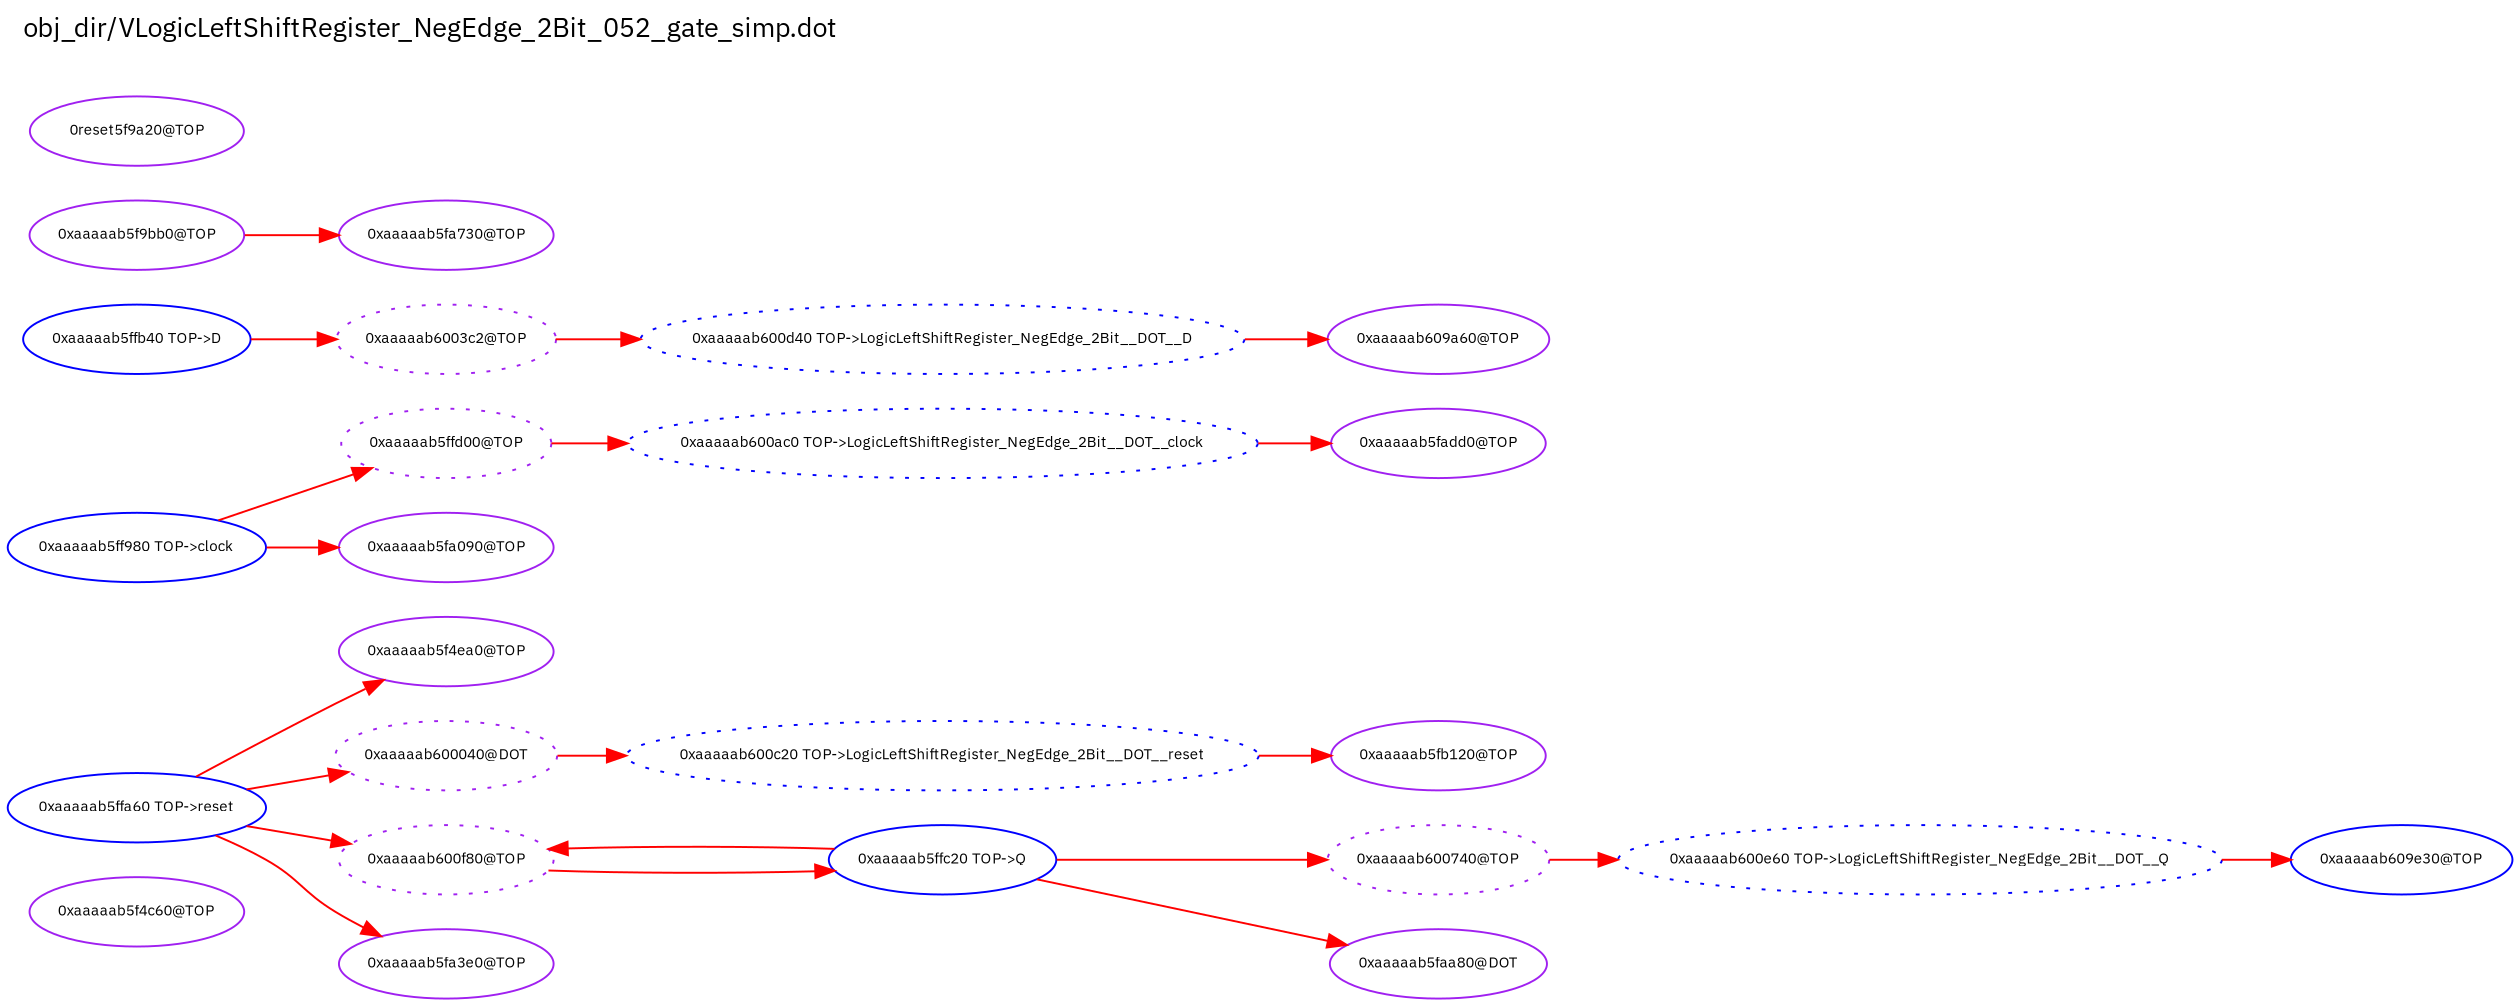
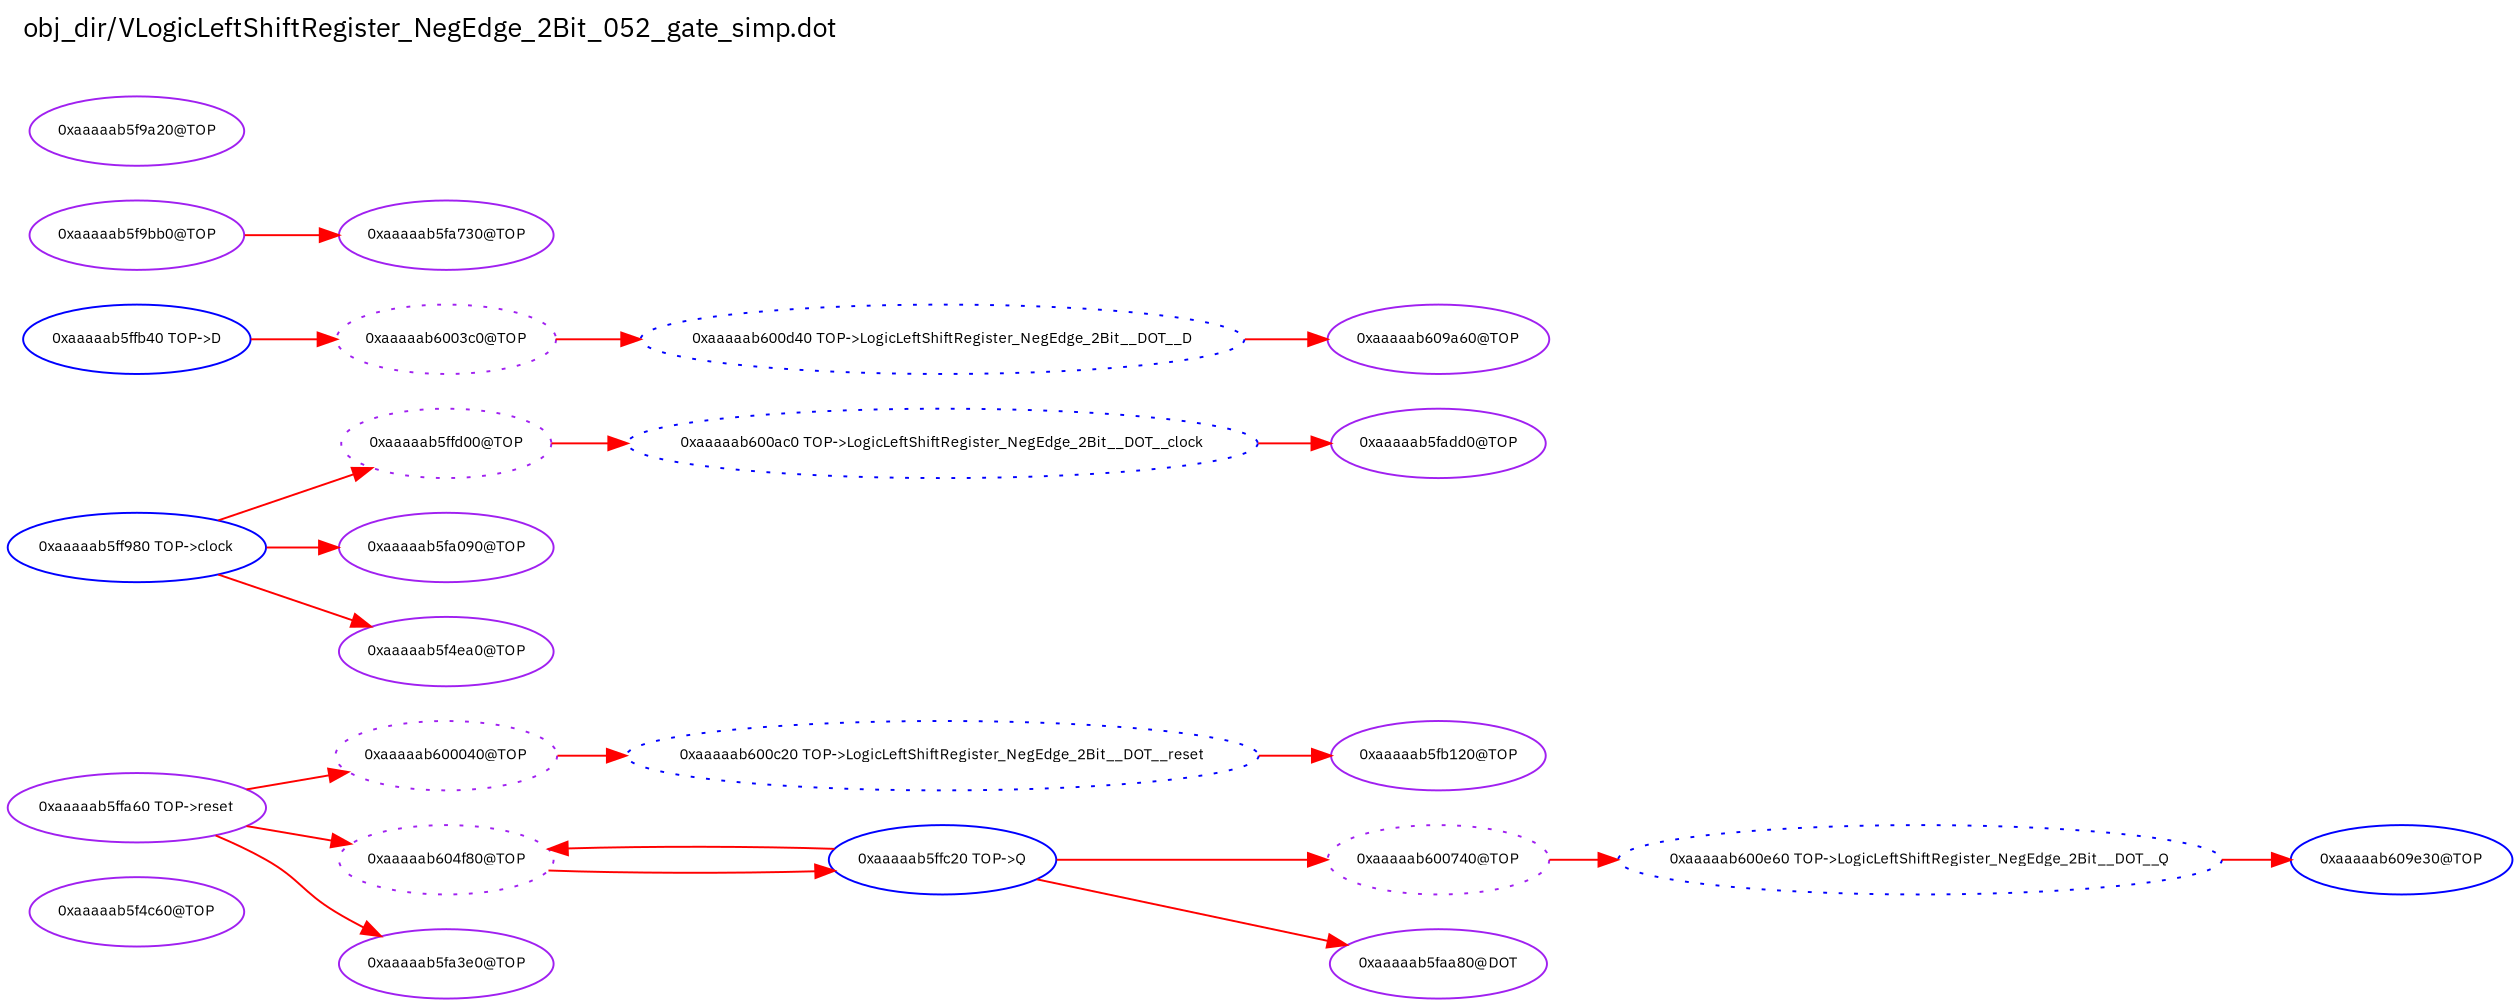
(137, 131) -> (137, 131)
(446, 339) -> (446, 339)
(280, 732) -> (285, 597)
(446, 756) -> (446, 756)
(137, 808) -> (137, 808)
(446, 860) -> (446, 860)
